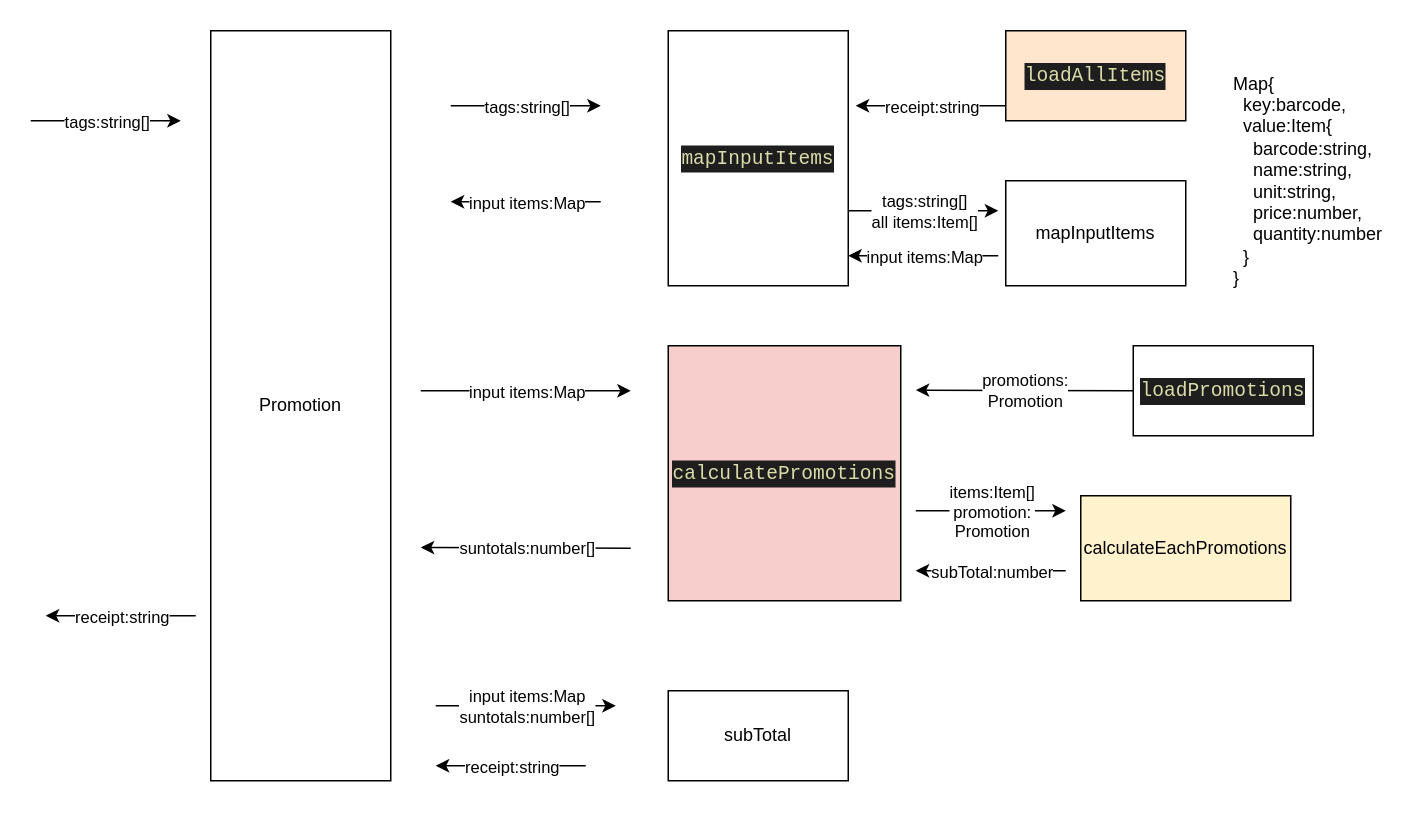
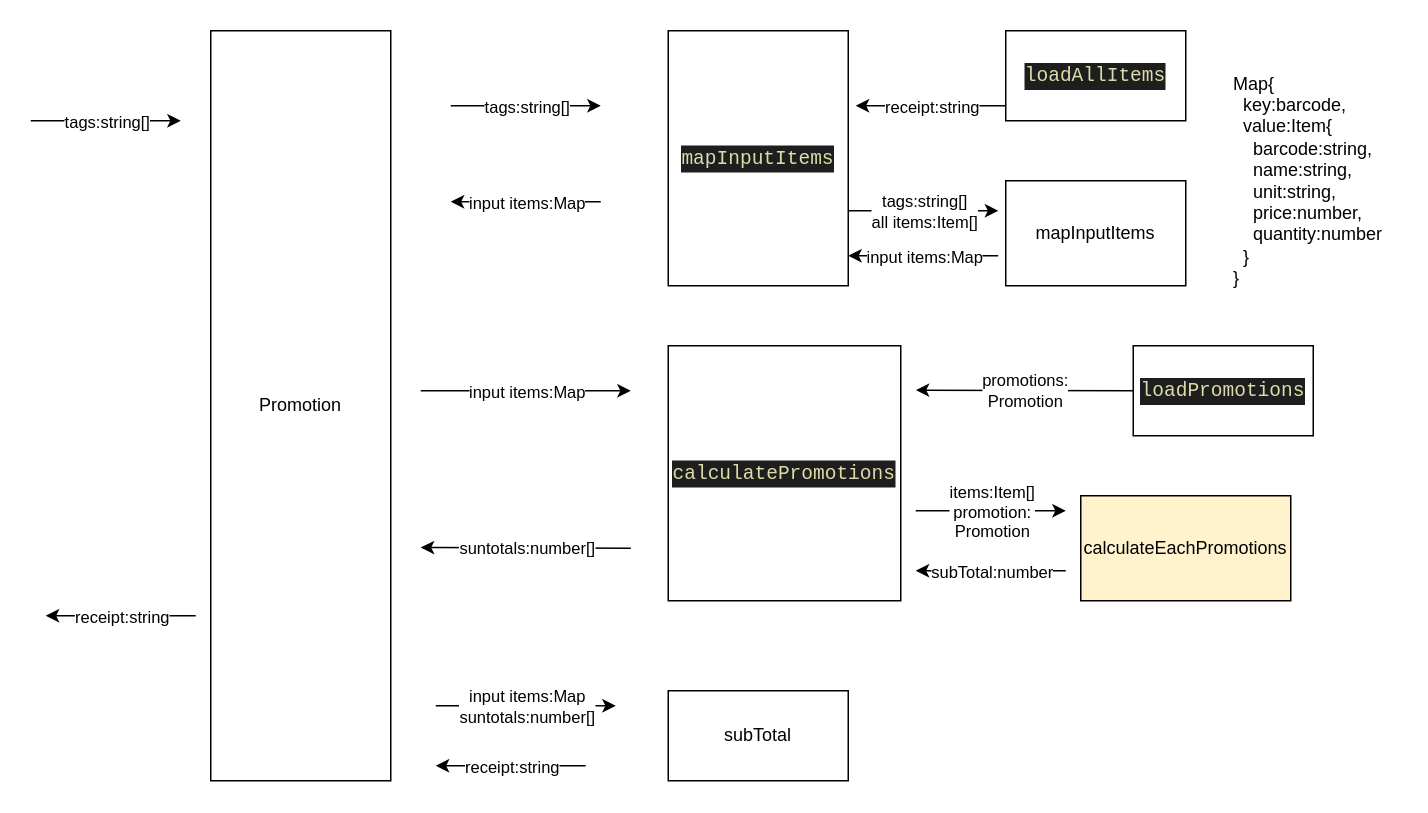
(1096, 76) -> (1096, 76)
(785, 473) -> (785, 473)
